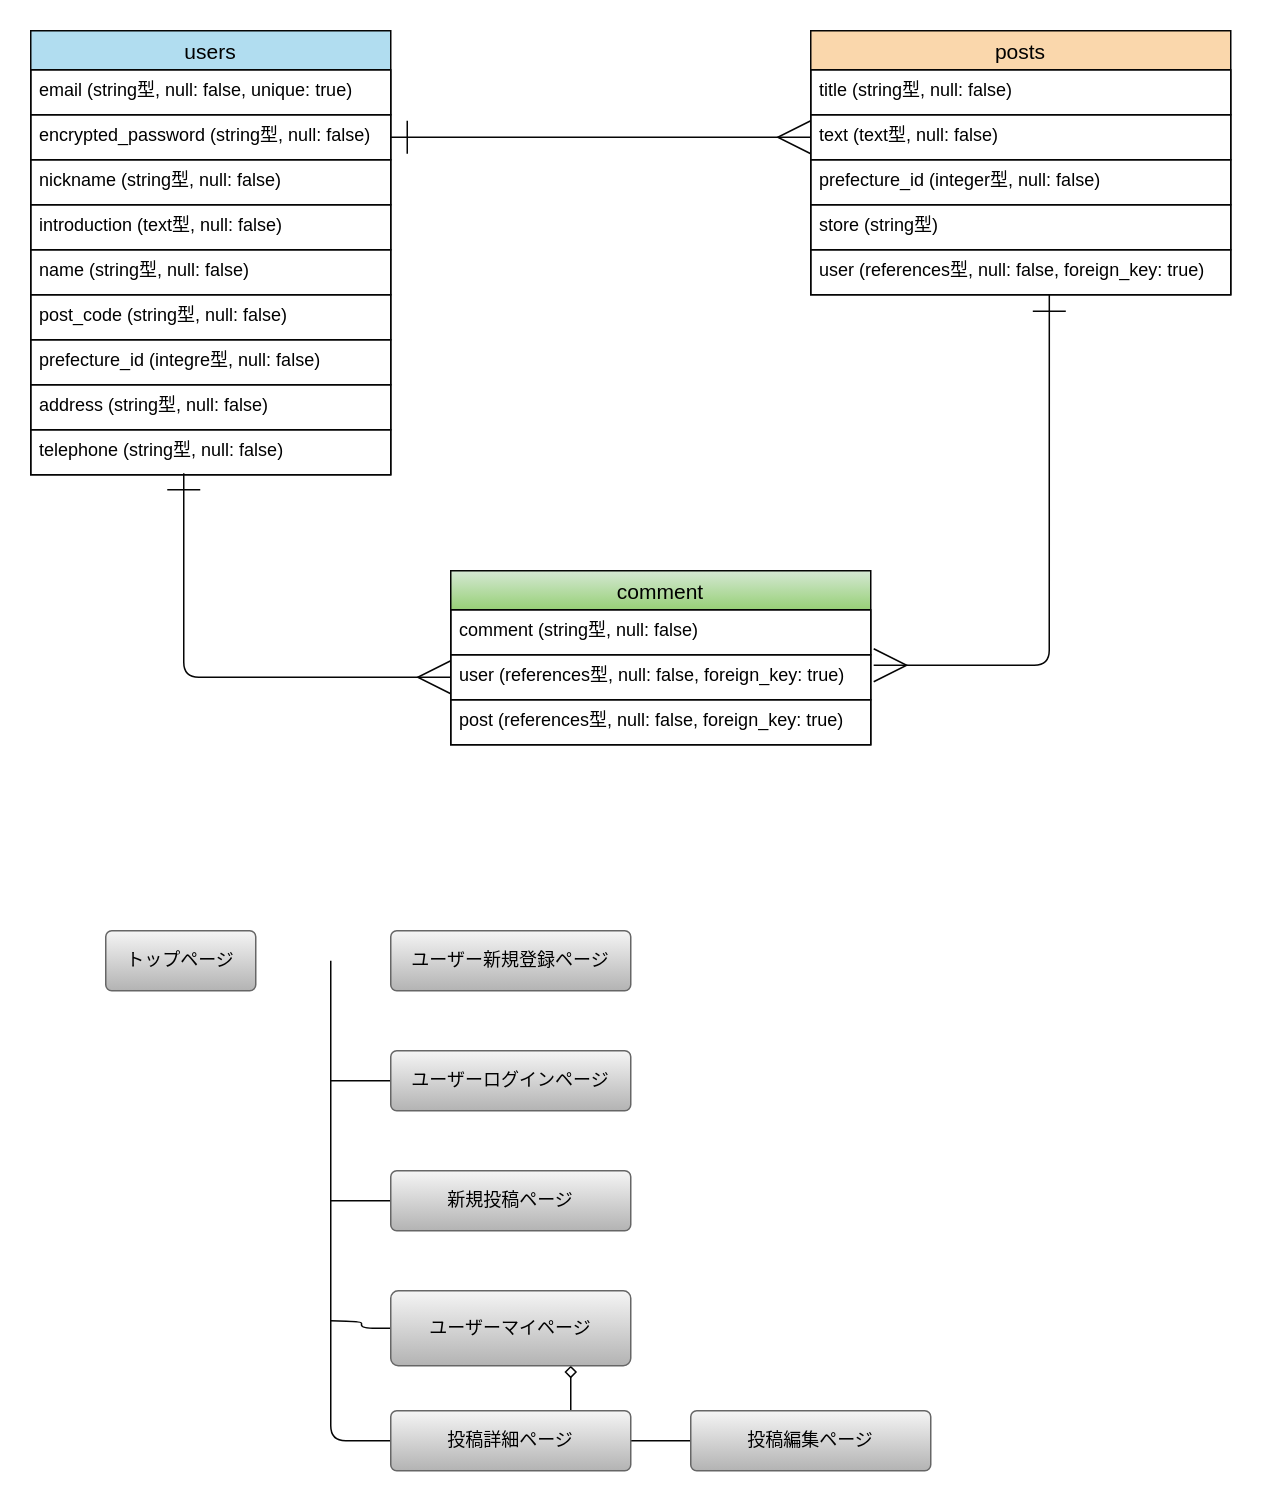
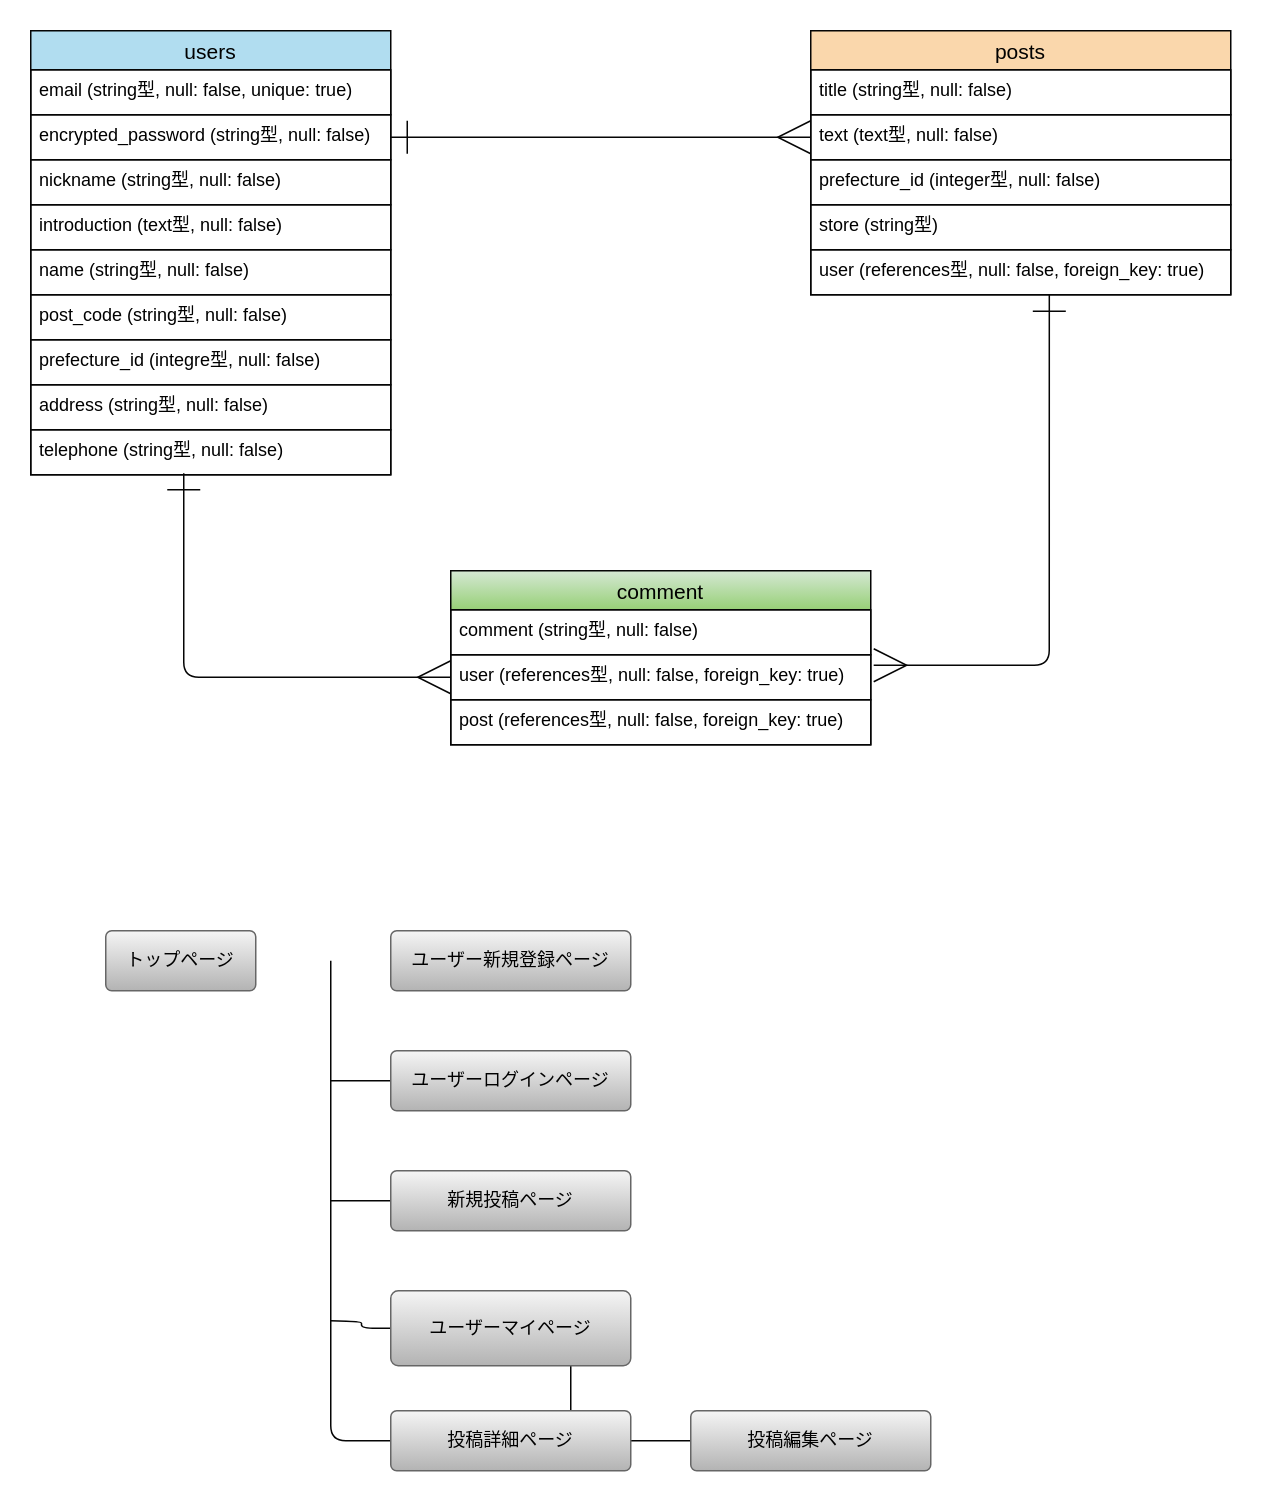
(571, 1378) -> (571, 1372)
